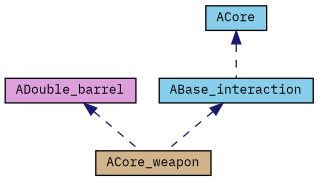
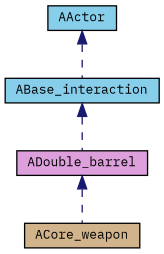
(236, 18) -> (82, 18)
(190, 131) -> (82, 134)
